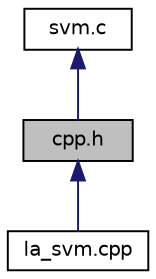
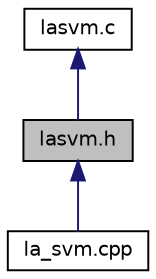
(78, 29) -> (78, 29)
(78, 140) -> (78, 140)
